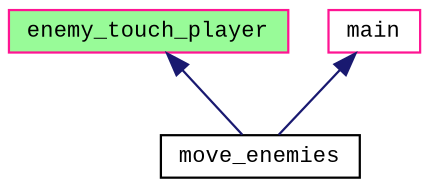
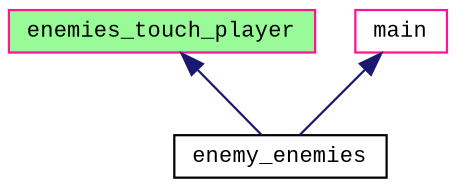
(149, 31) -> (162, 31)
(260, 156) -> (280, 156)
